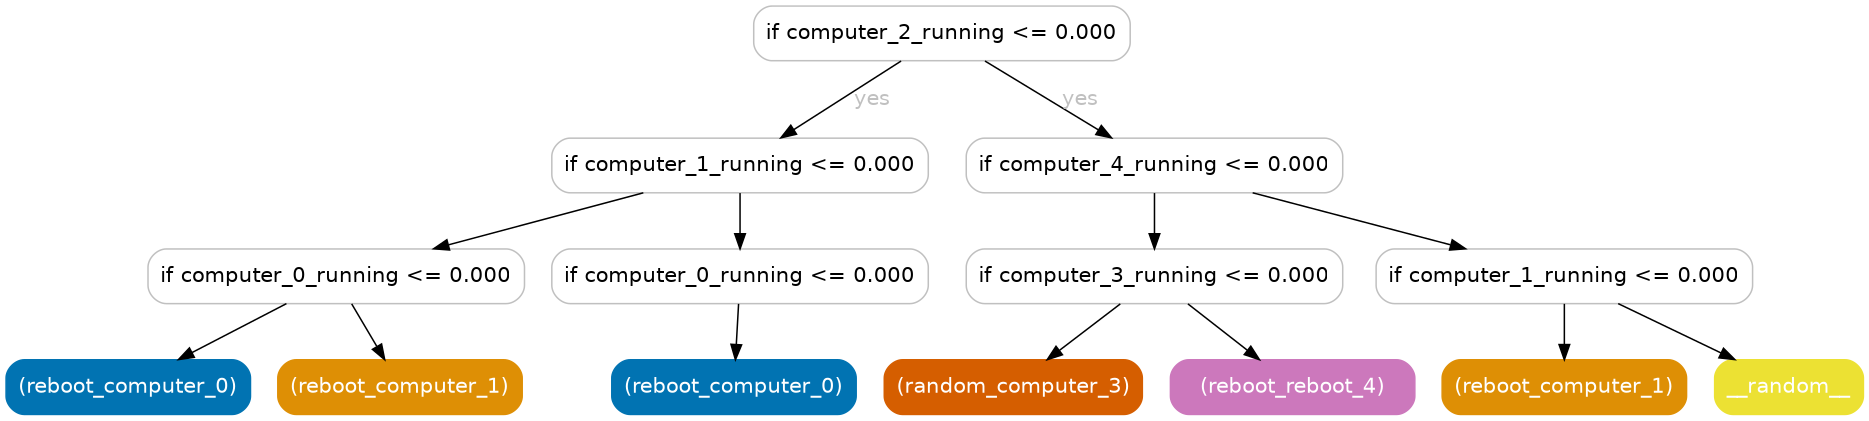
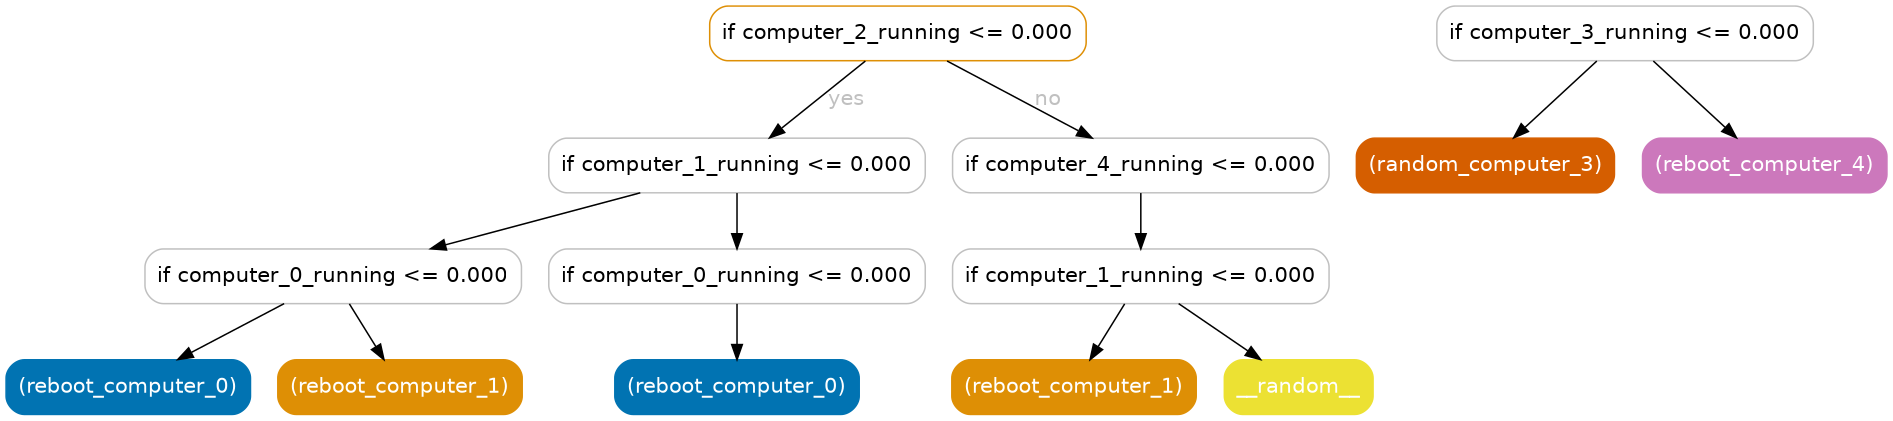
(942, 33) -> (898, 33)
(1081, 99) -> (1048, 99)
(1154, 213) -> none
(1293, 387) -> (1765, 165)
